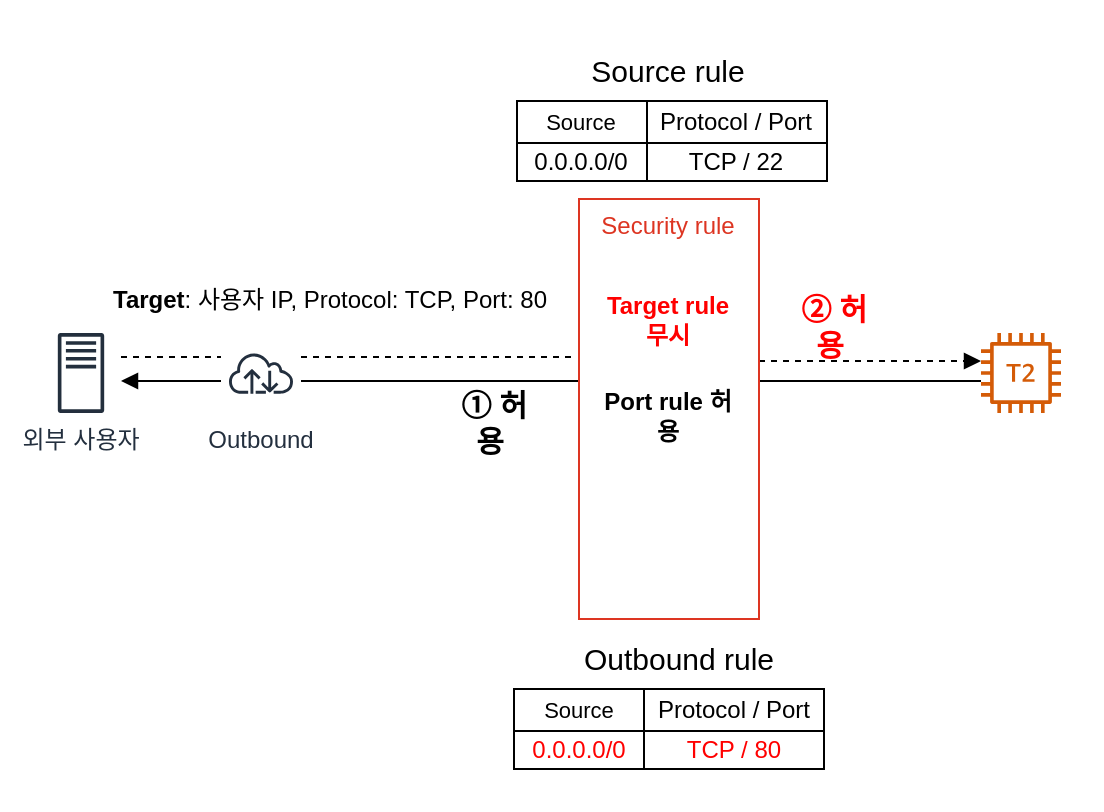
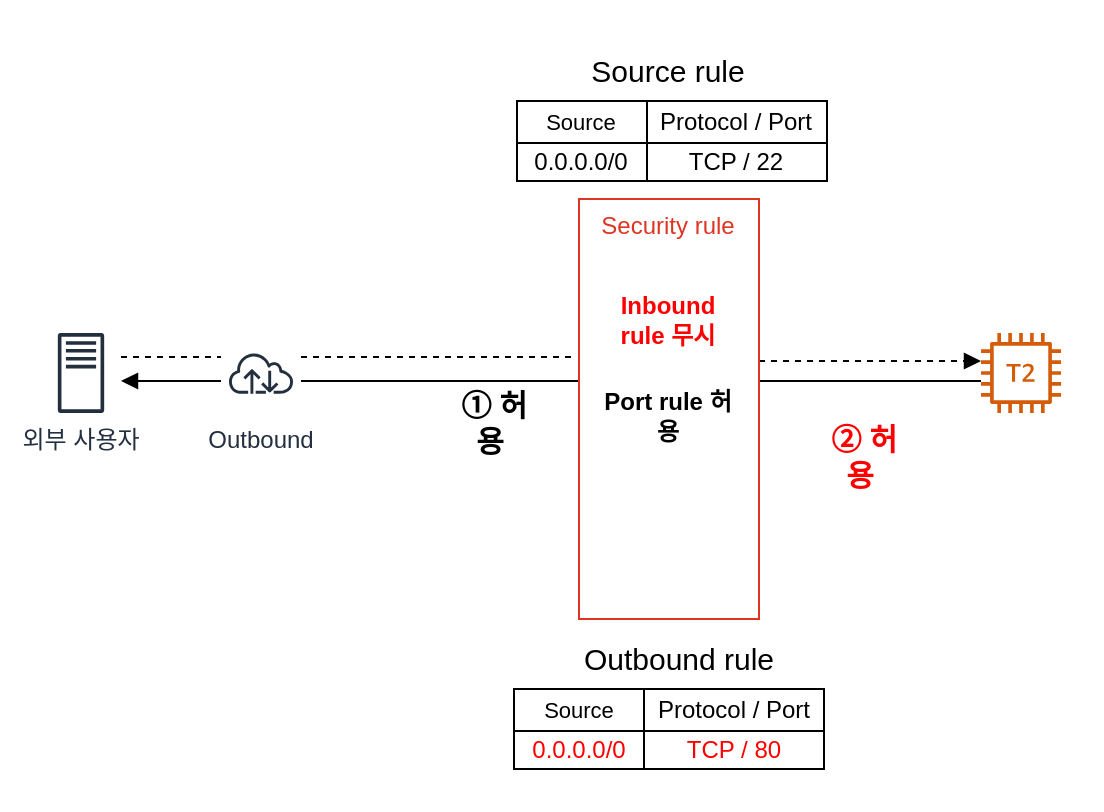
(331, 301) -> none
(669, 321) -> (669, 321)
(831, 326) -> (861, 456)
